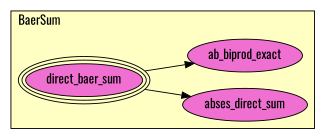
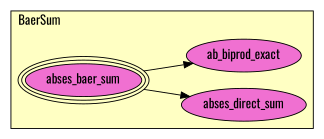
(84, 80) -> (84, 80)
